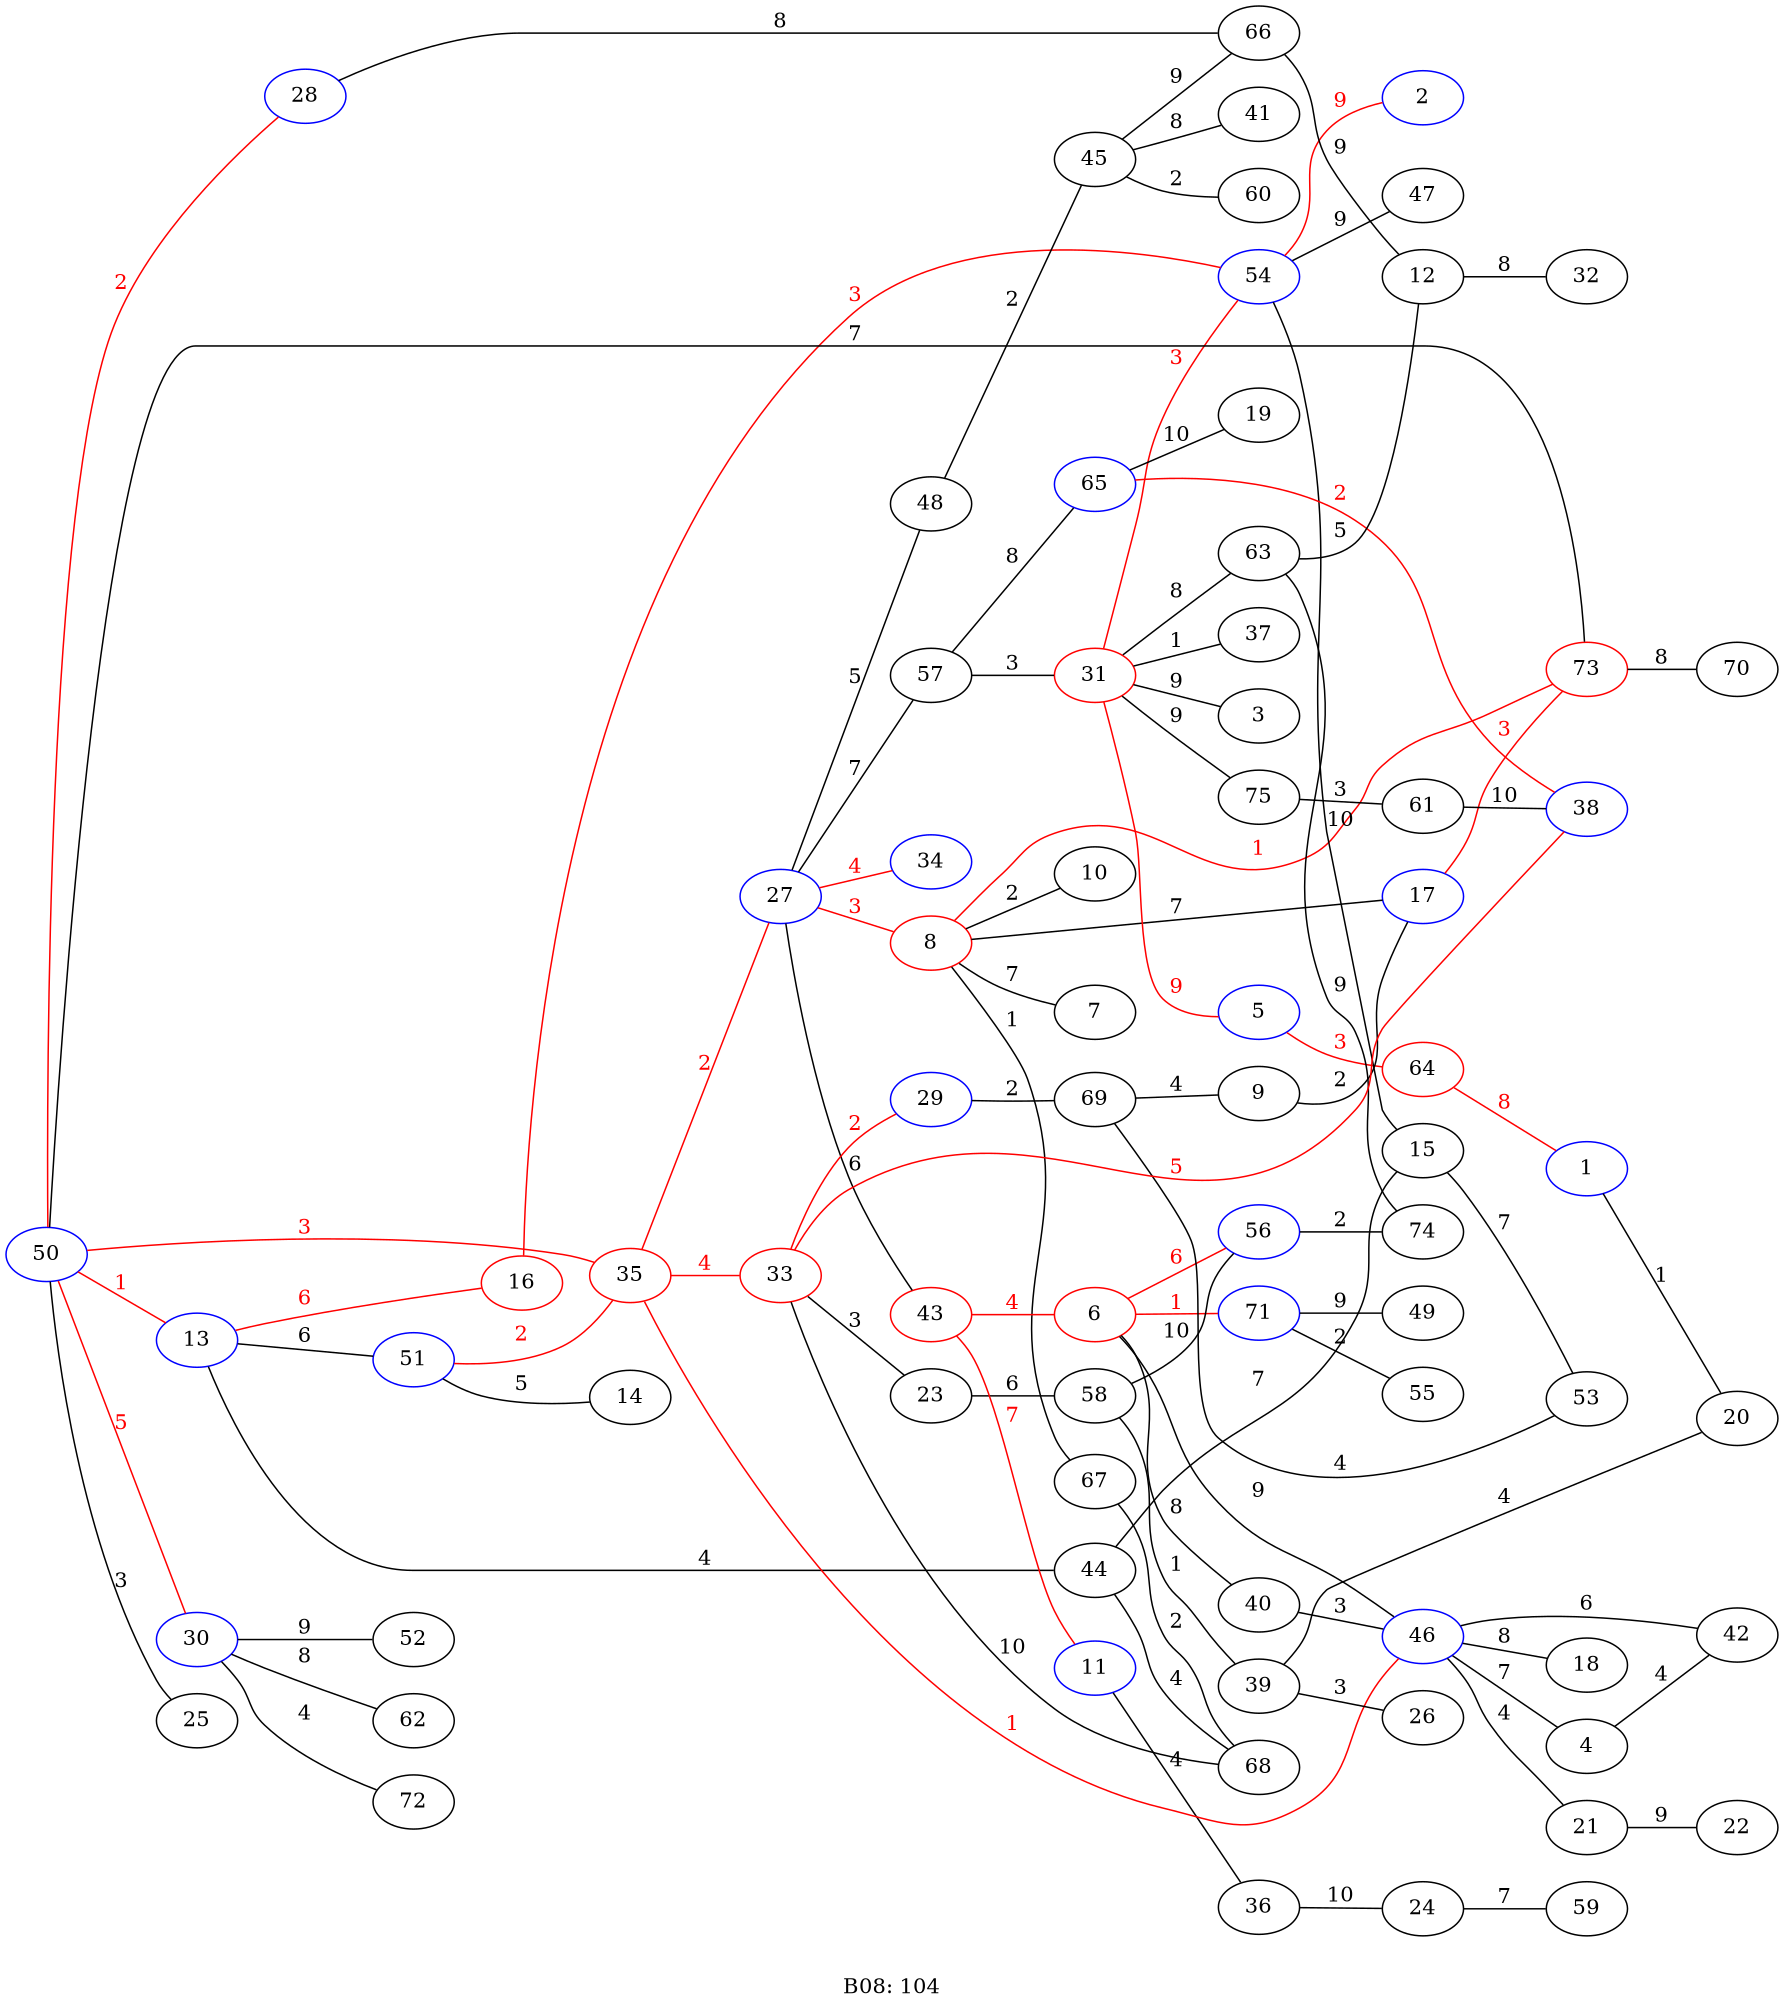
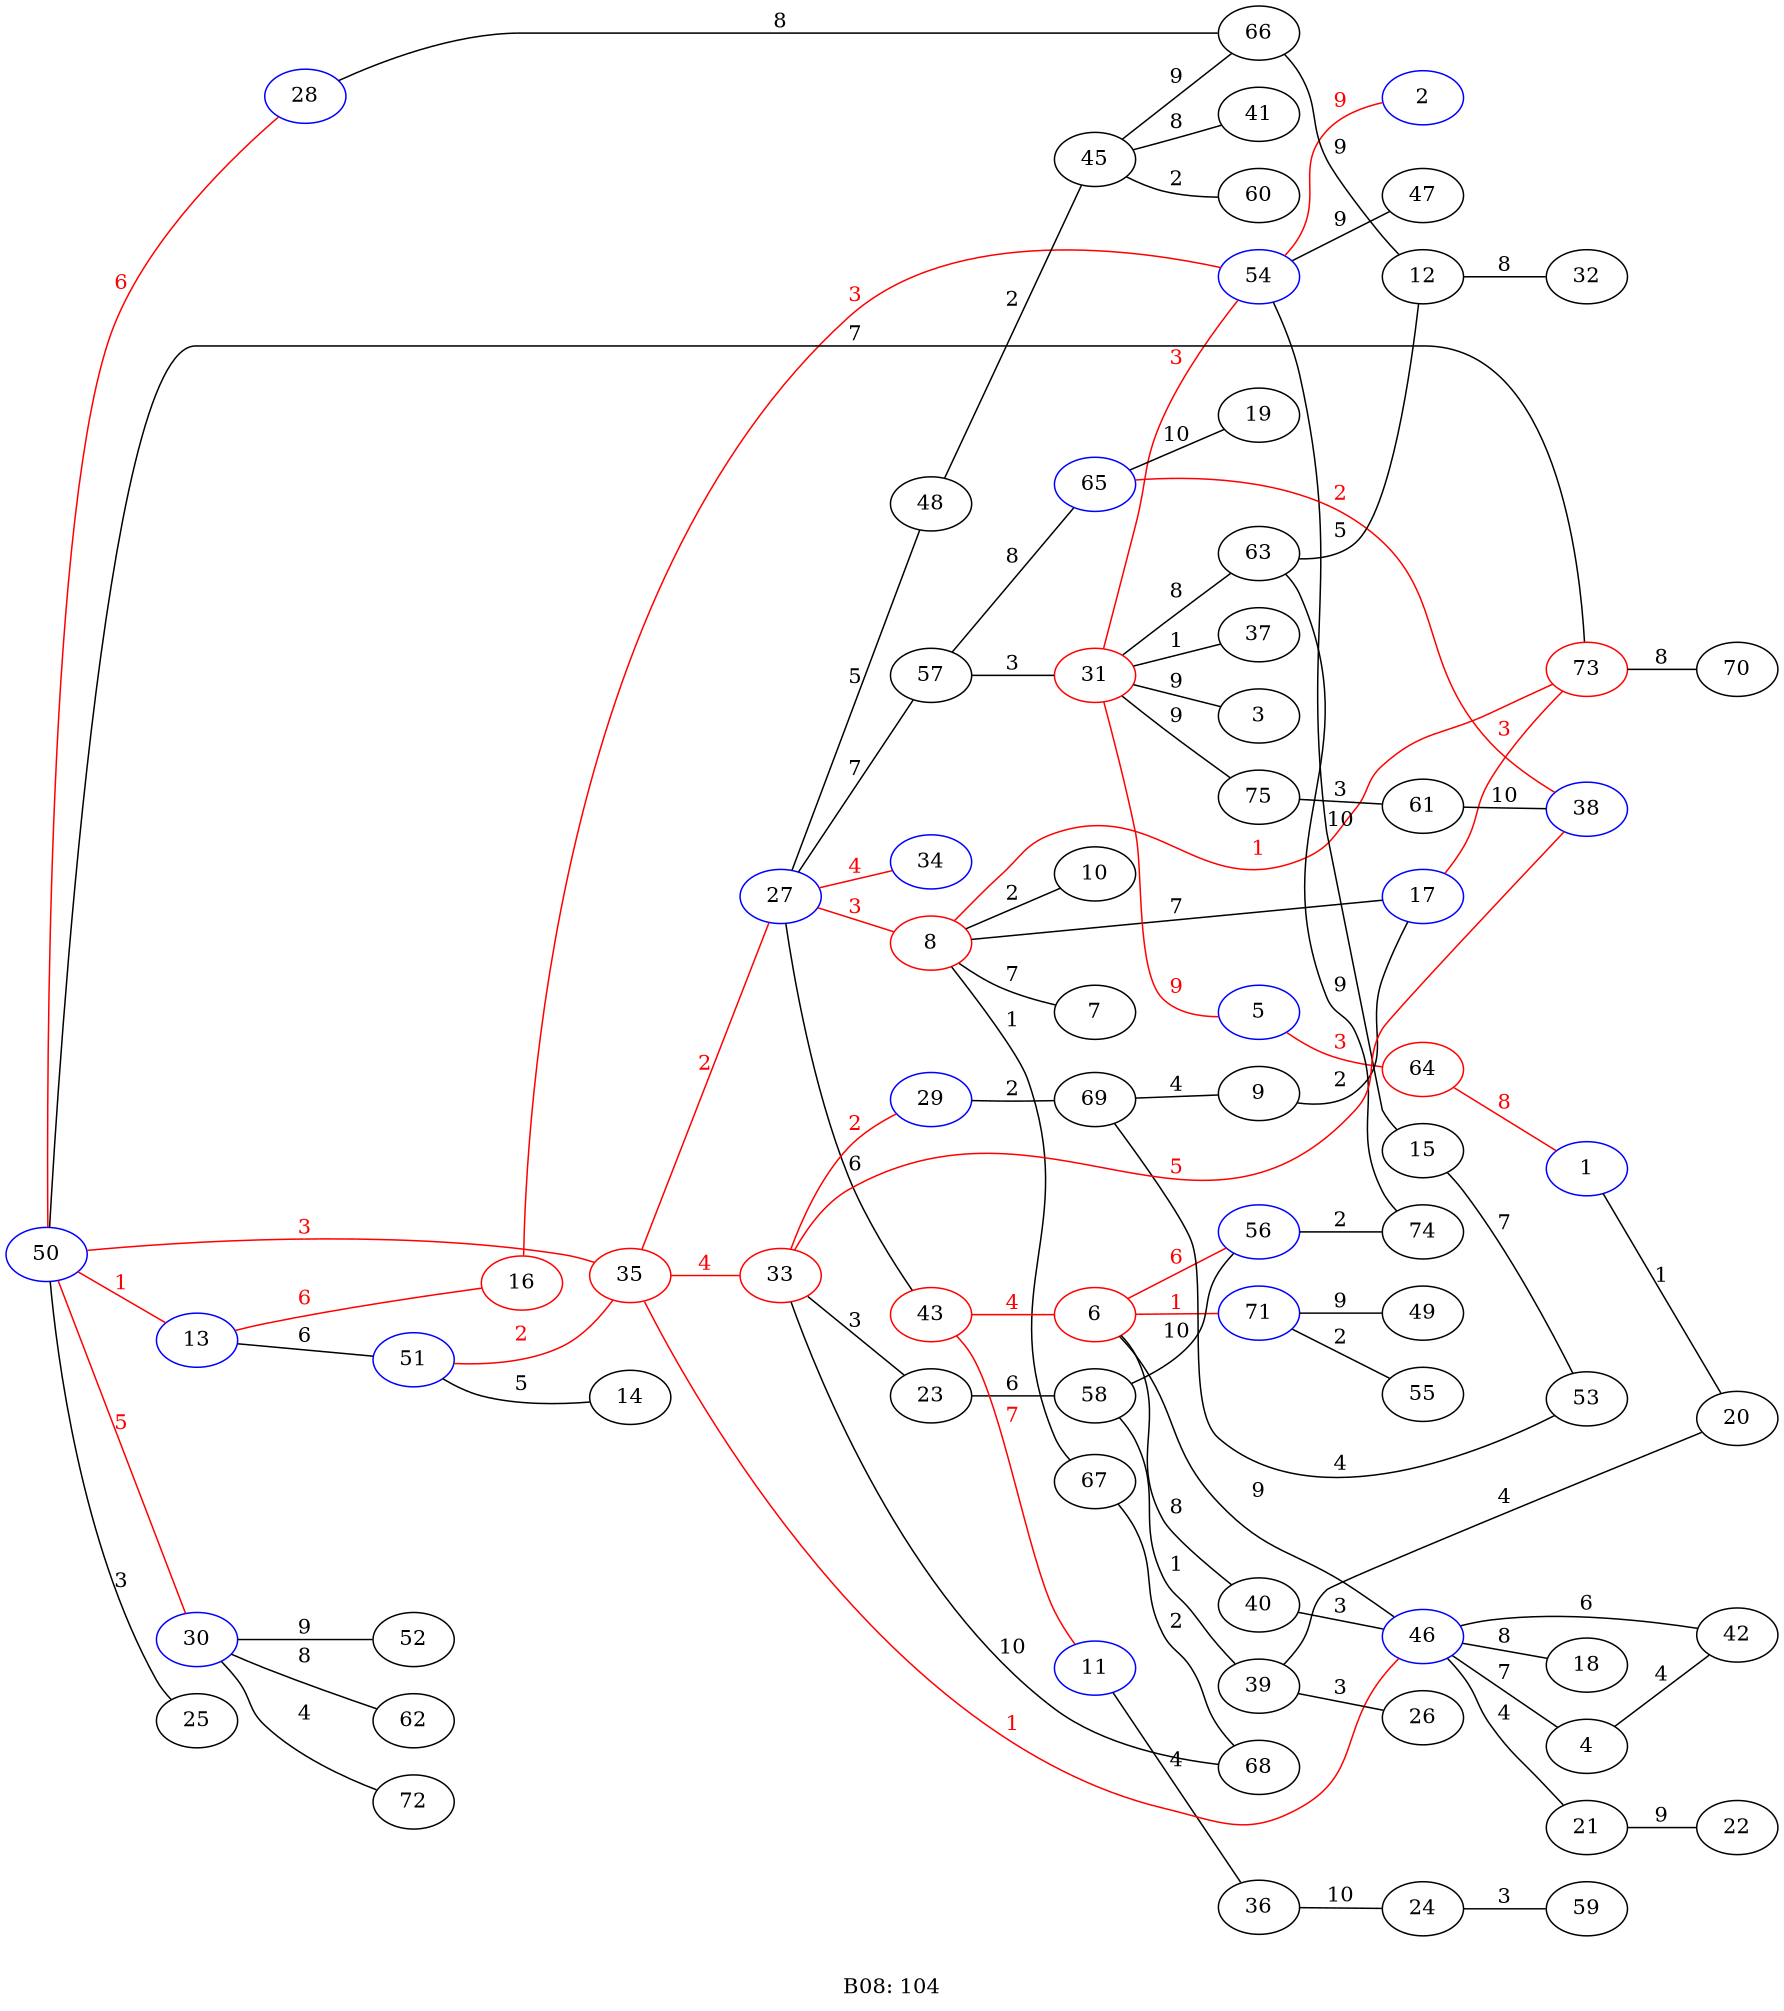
(122, 284) -> (122, 284)
(1095, 1570) -> none
(1505, 1898) -> (1505, 1898)
